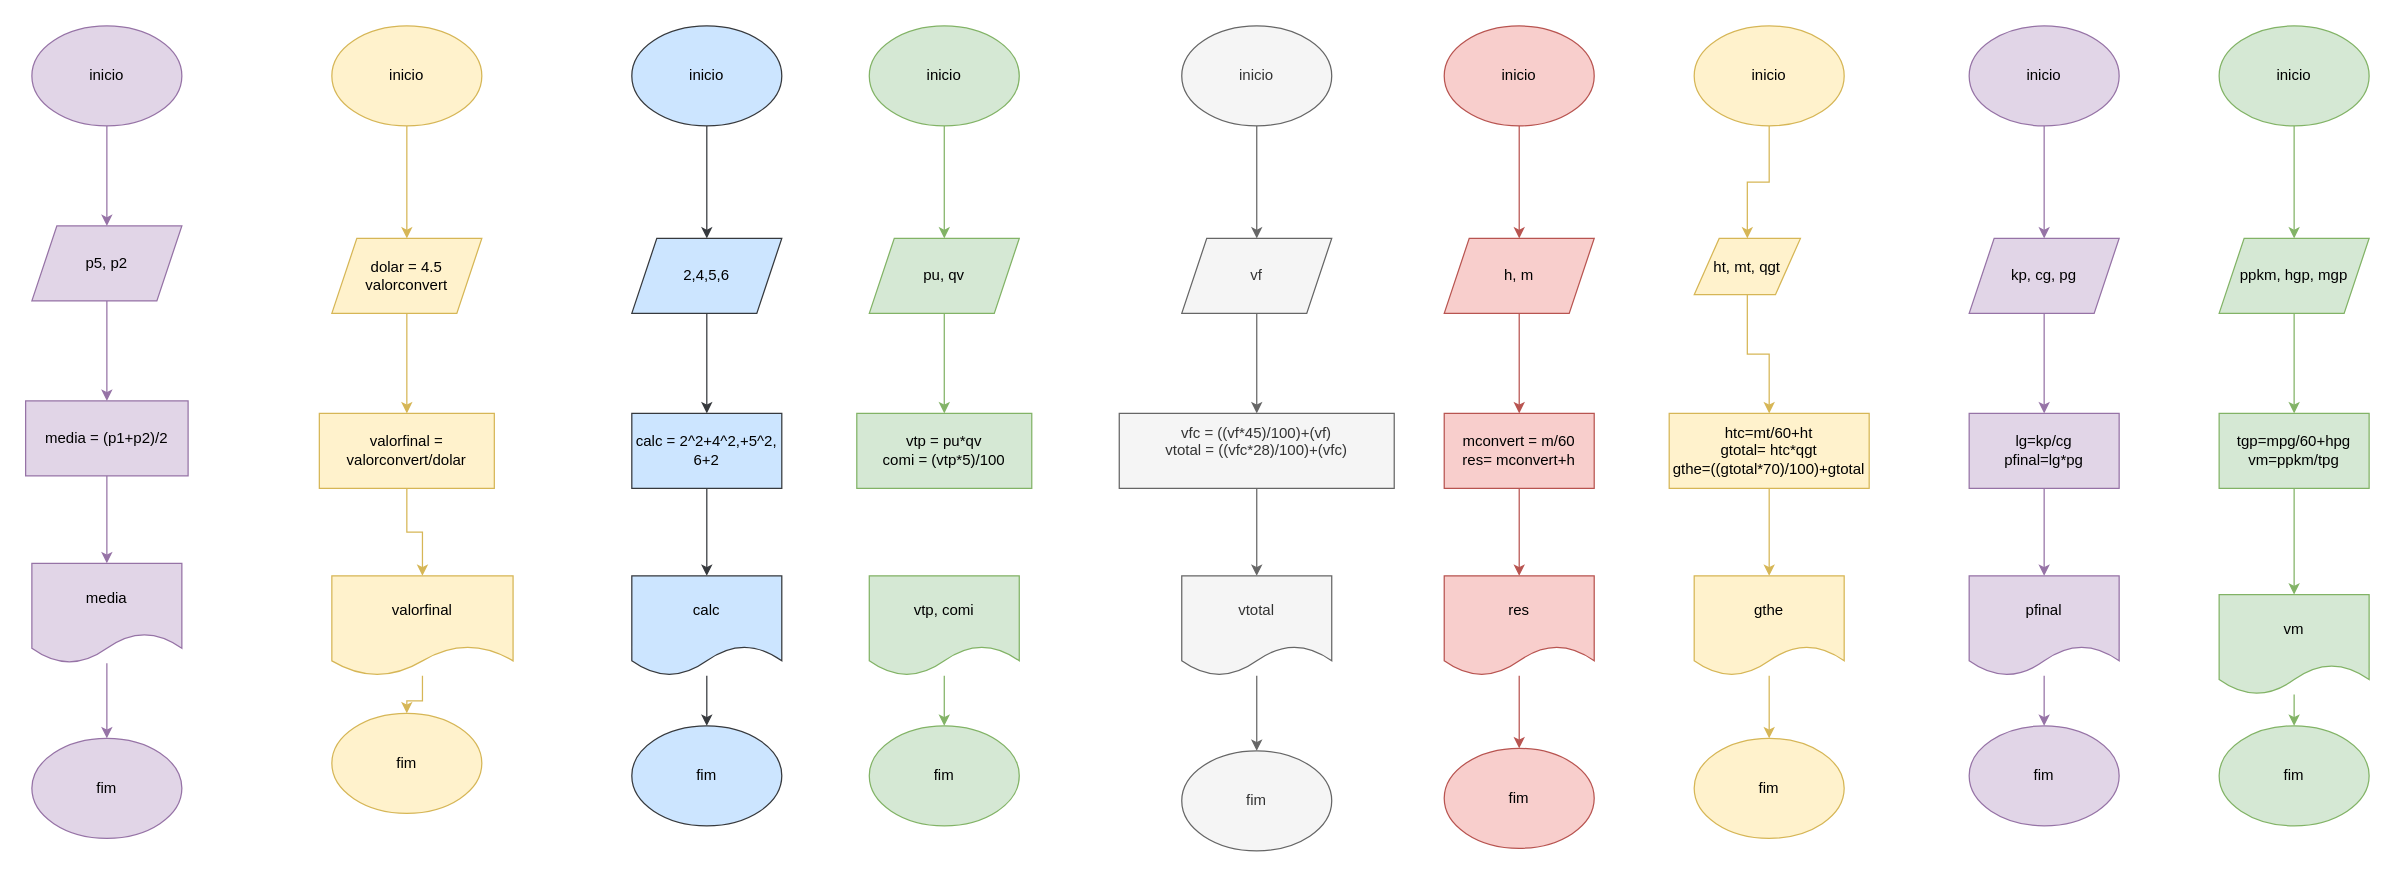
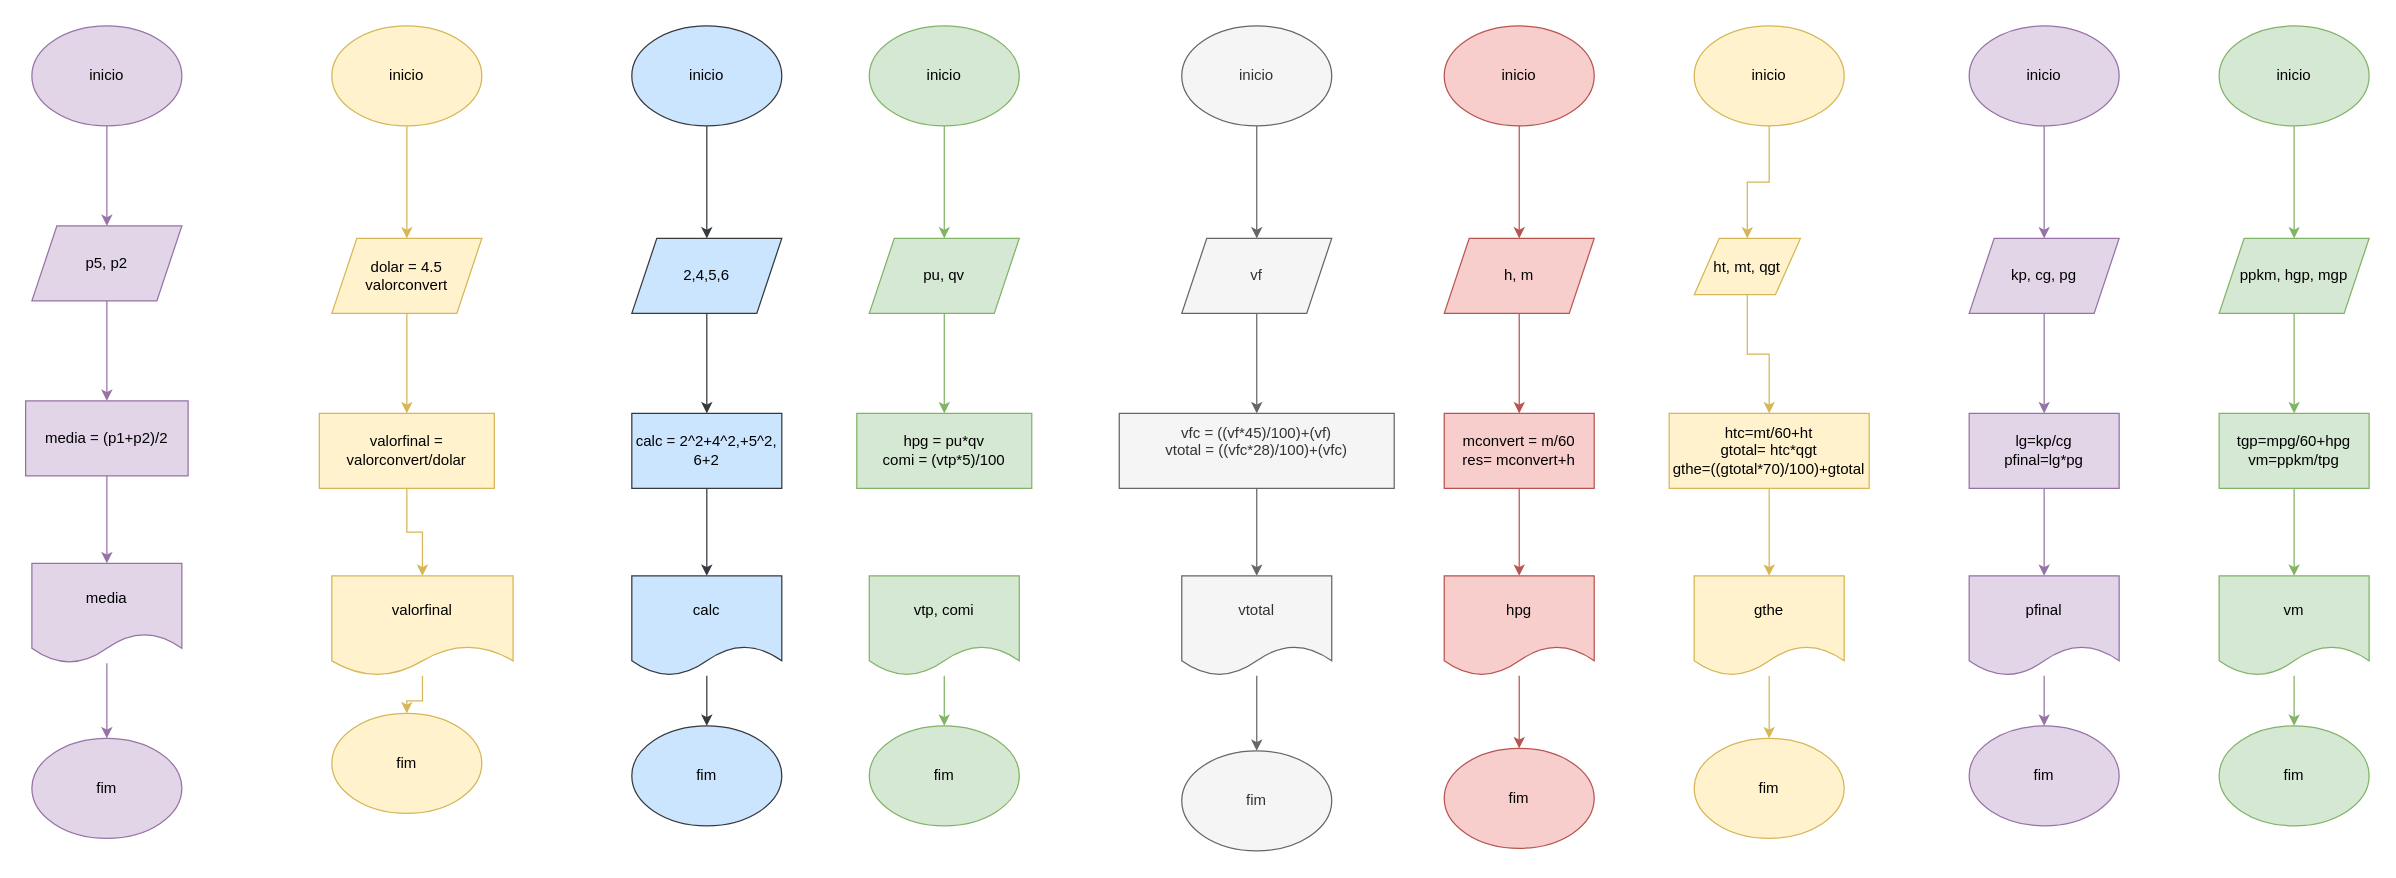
(944, 451) -> (944, 451)
(1519, 611) -> (1519, 611)
(2294, 644) -> (2294, 626)
